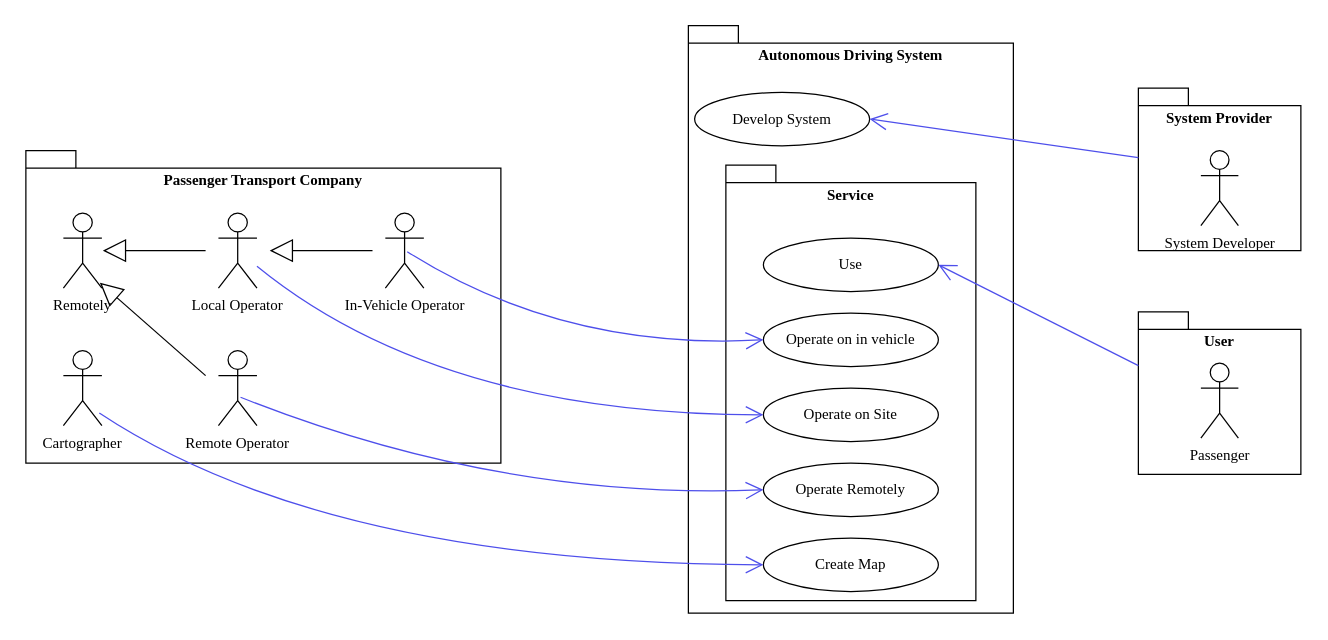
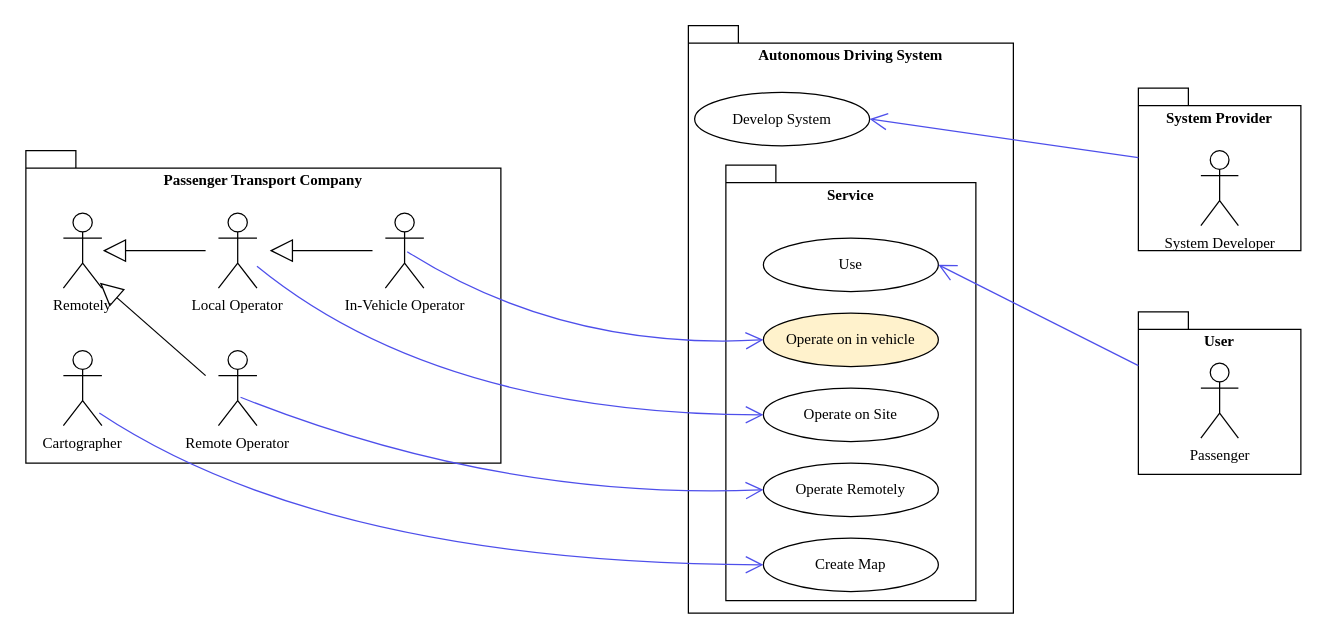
(851, 340) -> (851, 340)
